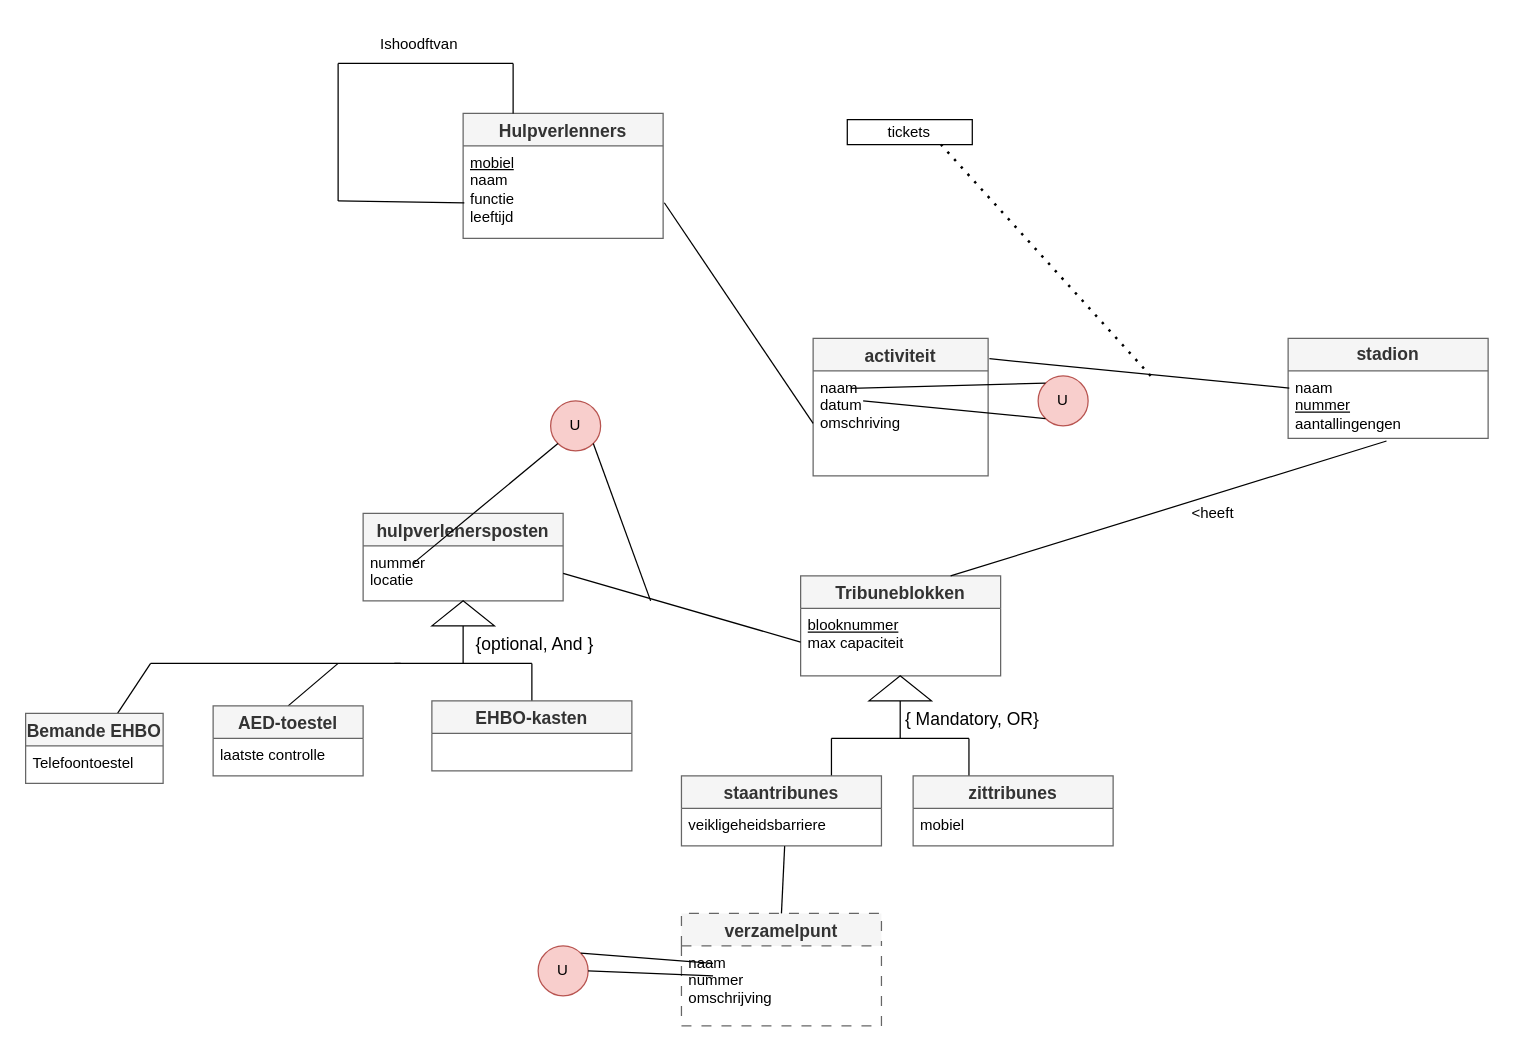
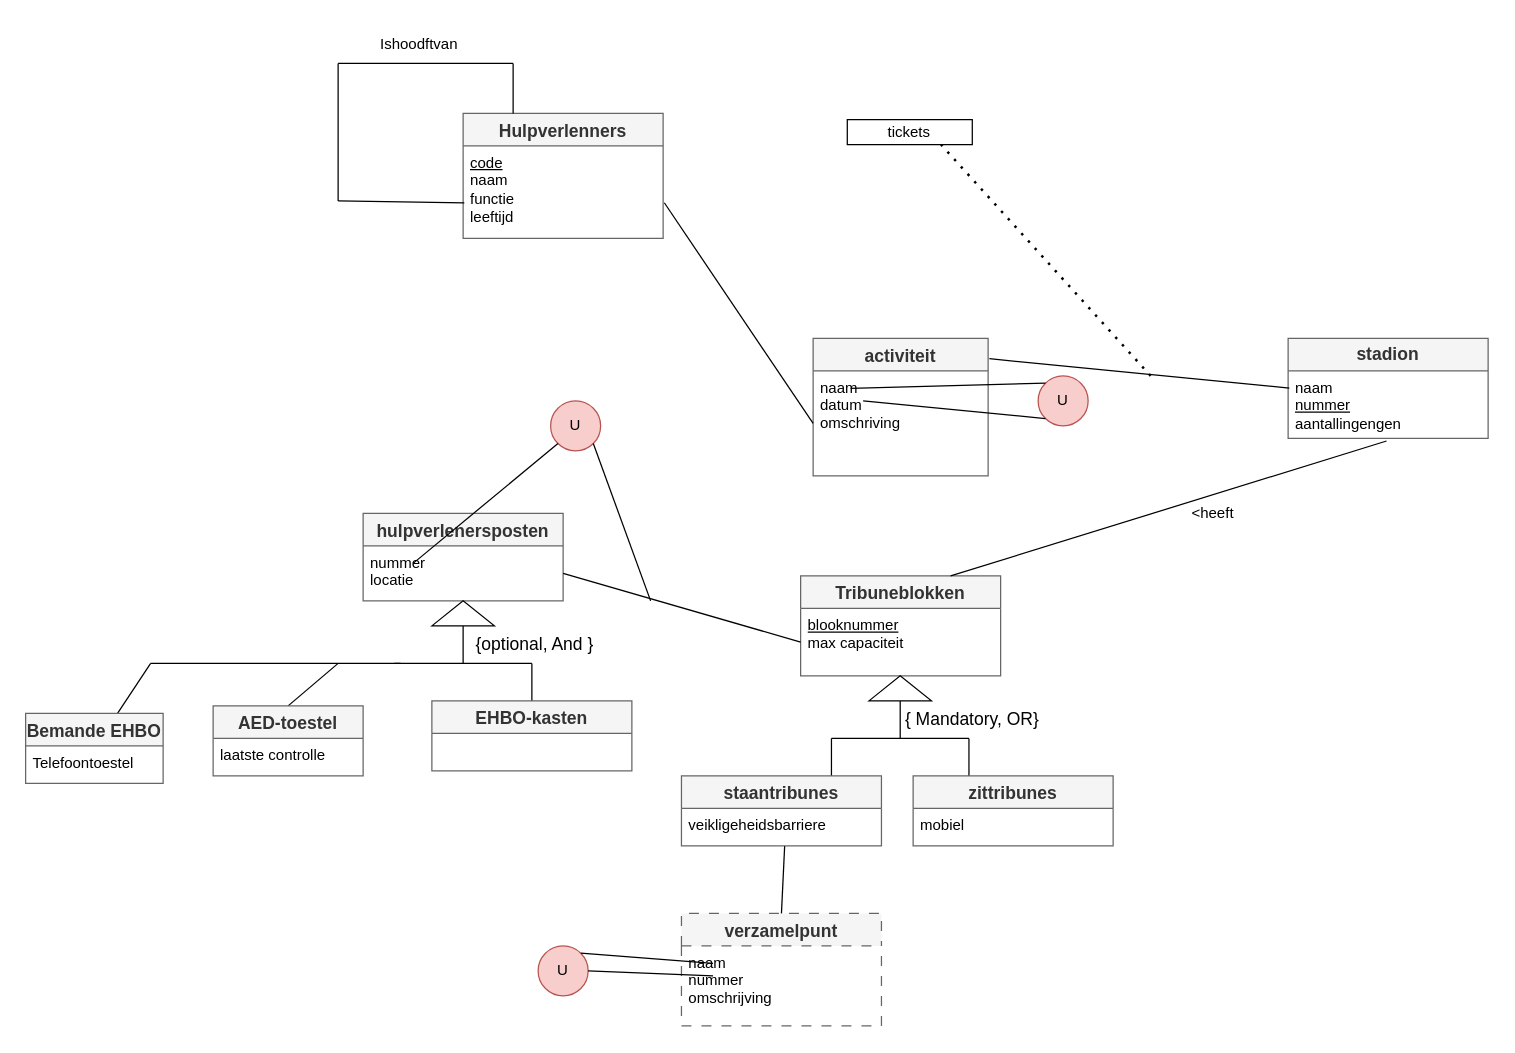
(500, 190) -> (500, 190)
